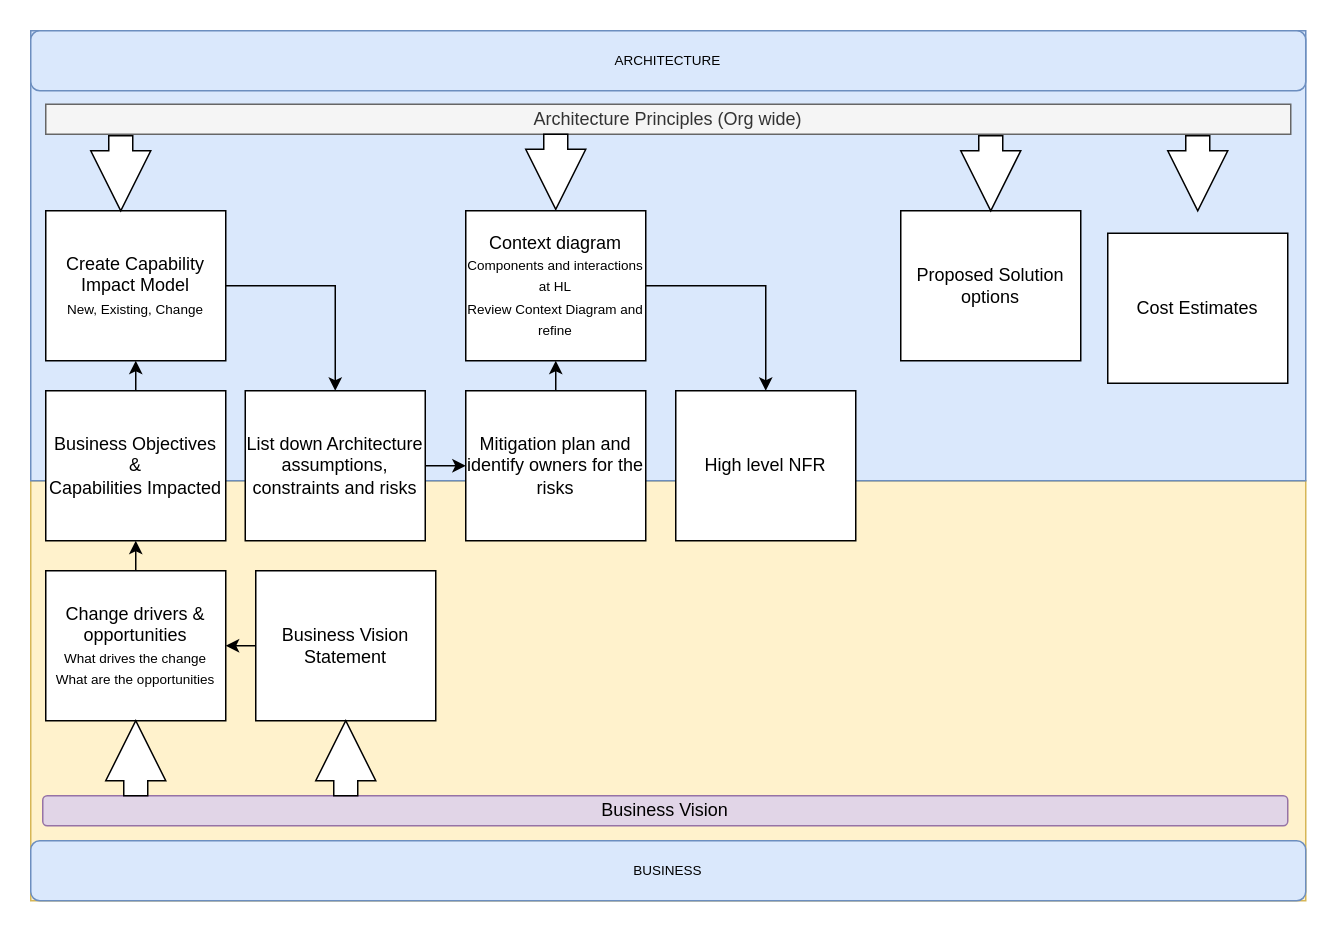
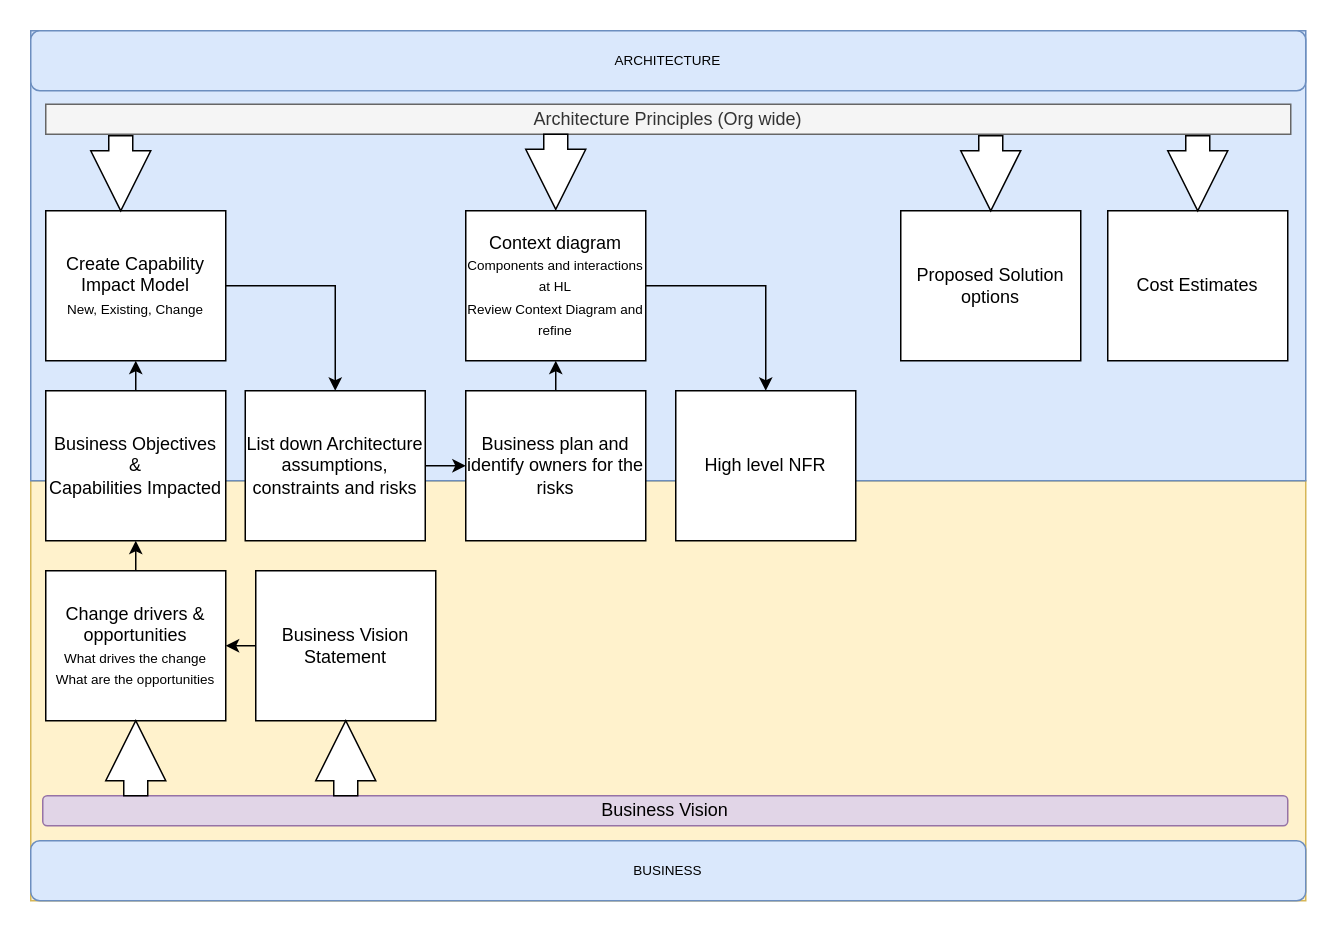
(1198, 308) -> (1198, 286)
(556, 466) -> (556, 466)
